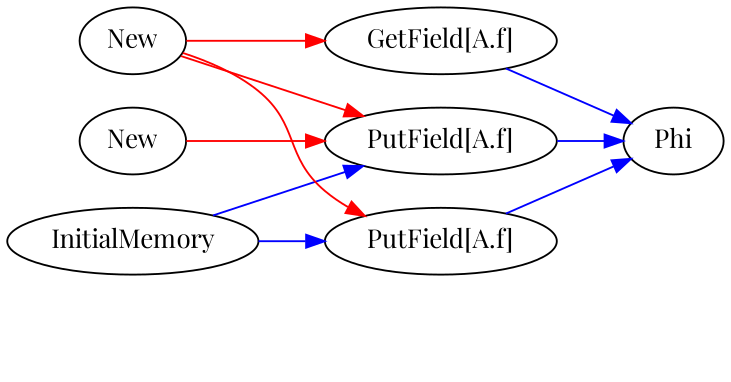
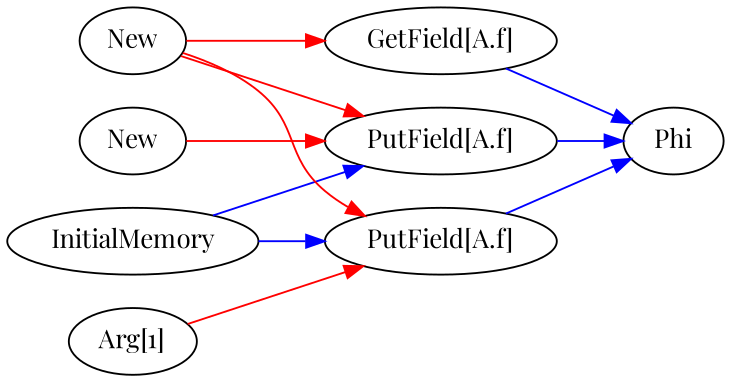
none -> (133, 341)
